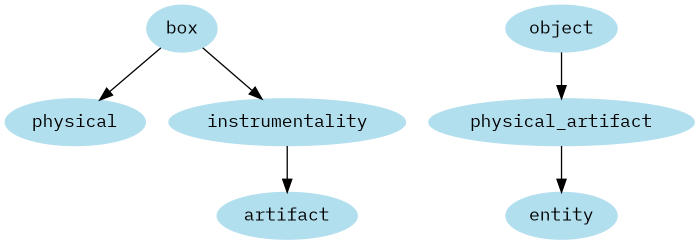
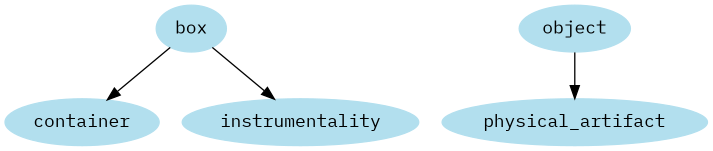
(75, 122) -> (82, 122)
(287, 216) -> none
(562, 216) -> none
